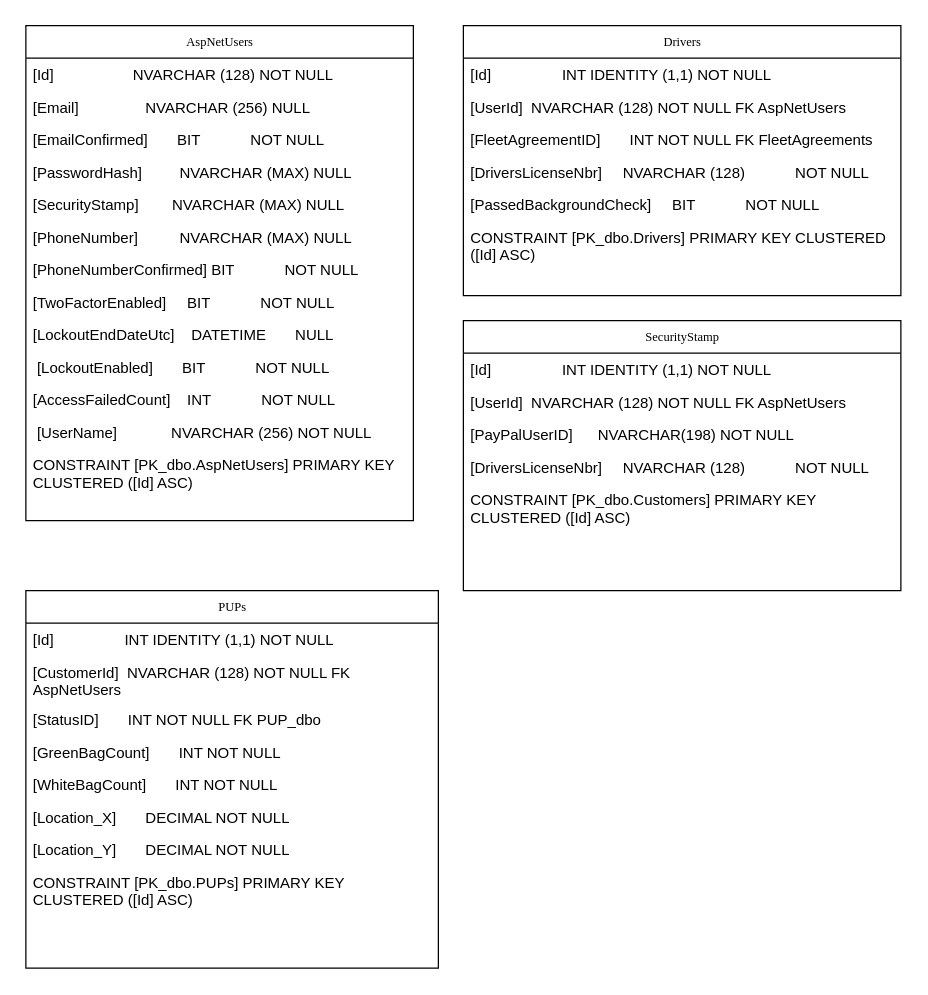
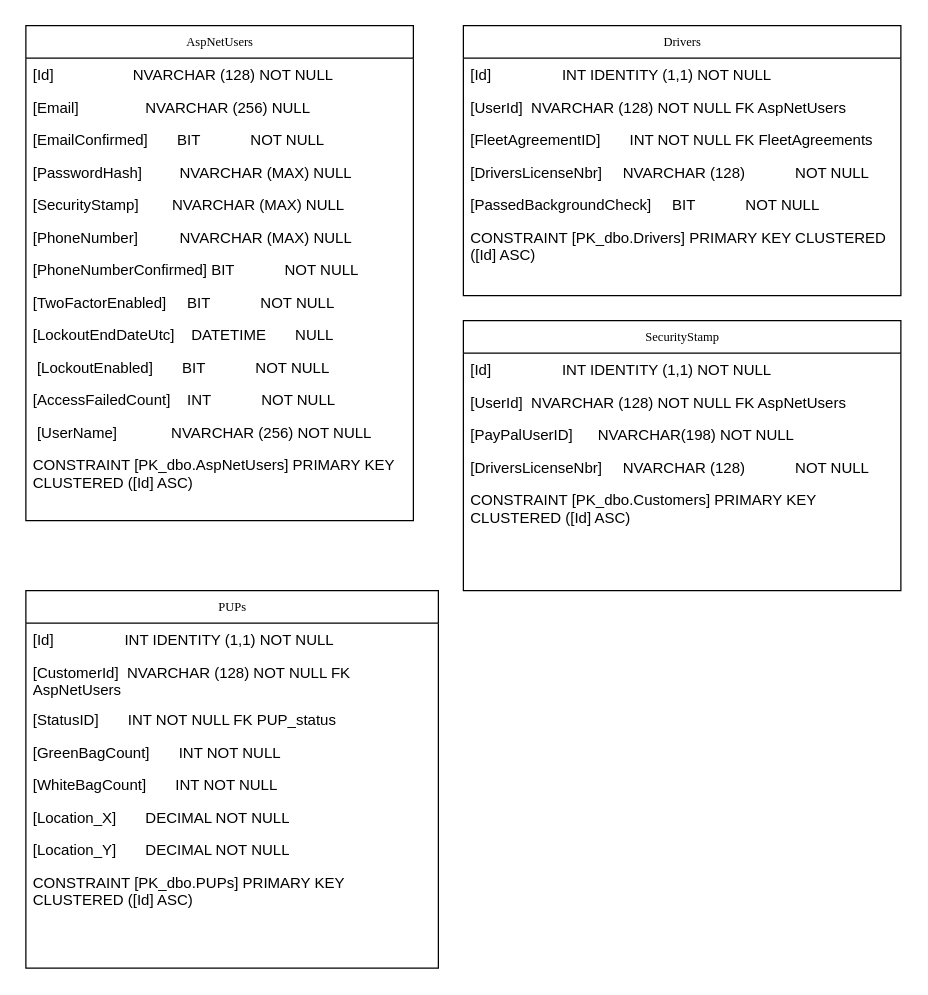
(187, 721) -> (200, 721)
